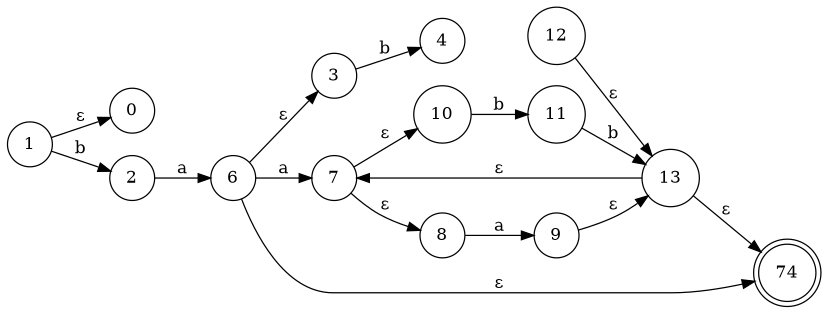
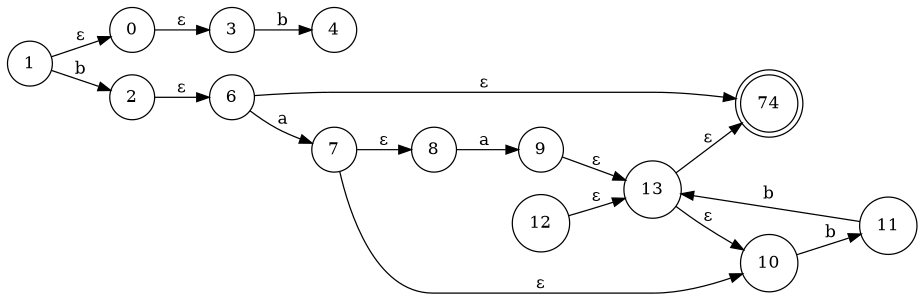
(279, 132) -> (176, 30)
(183, 169) -> (182, 88)
(506, 178) -> (704, 226)
